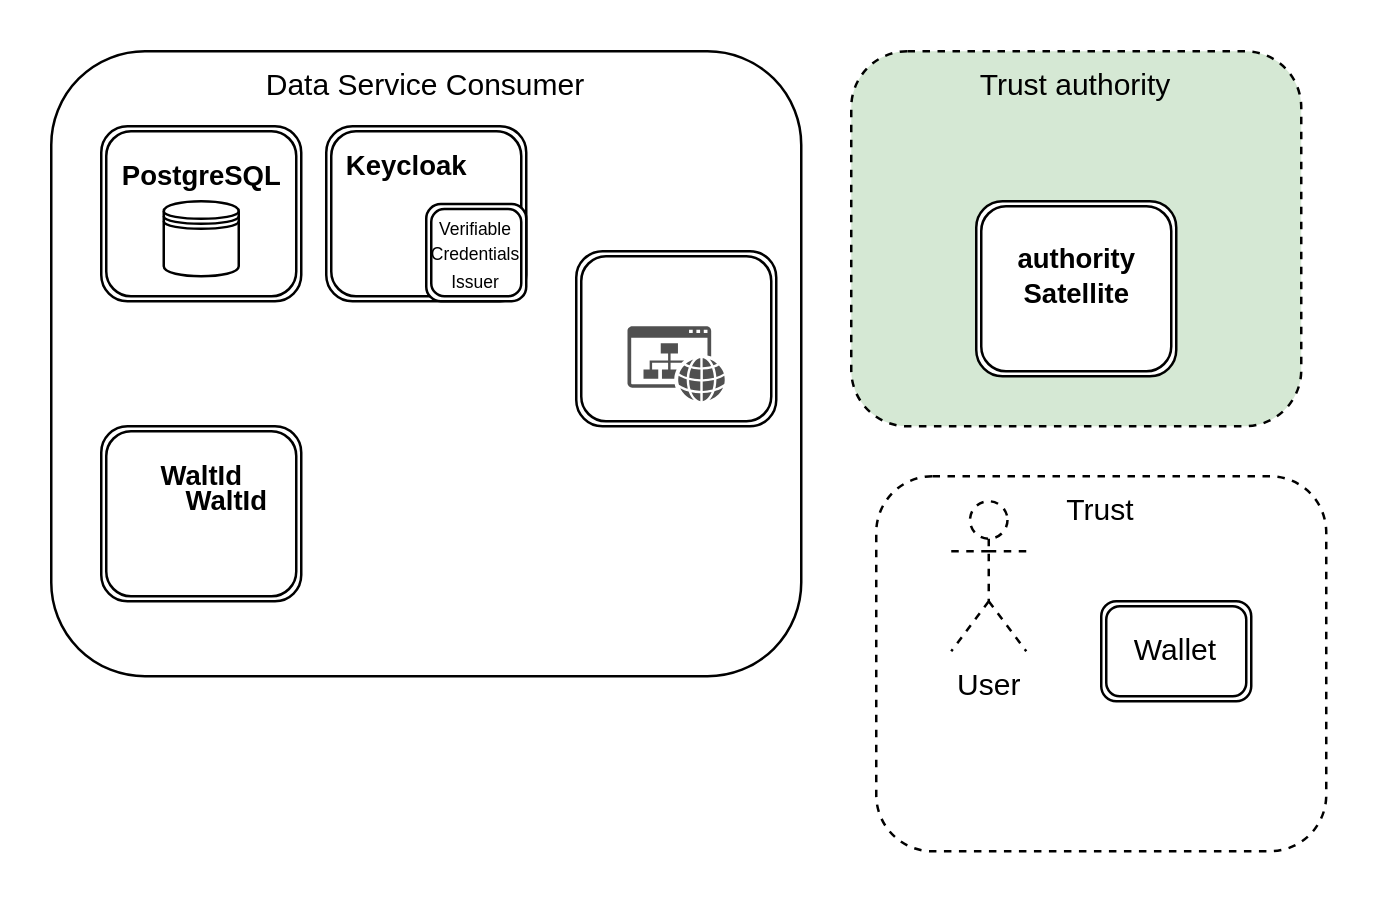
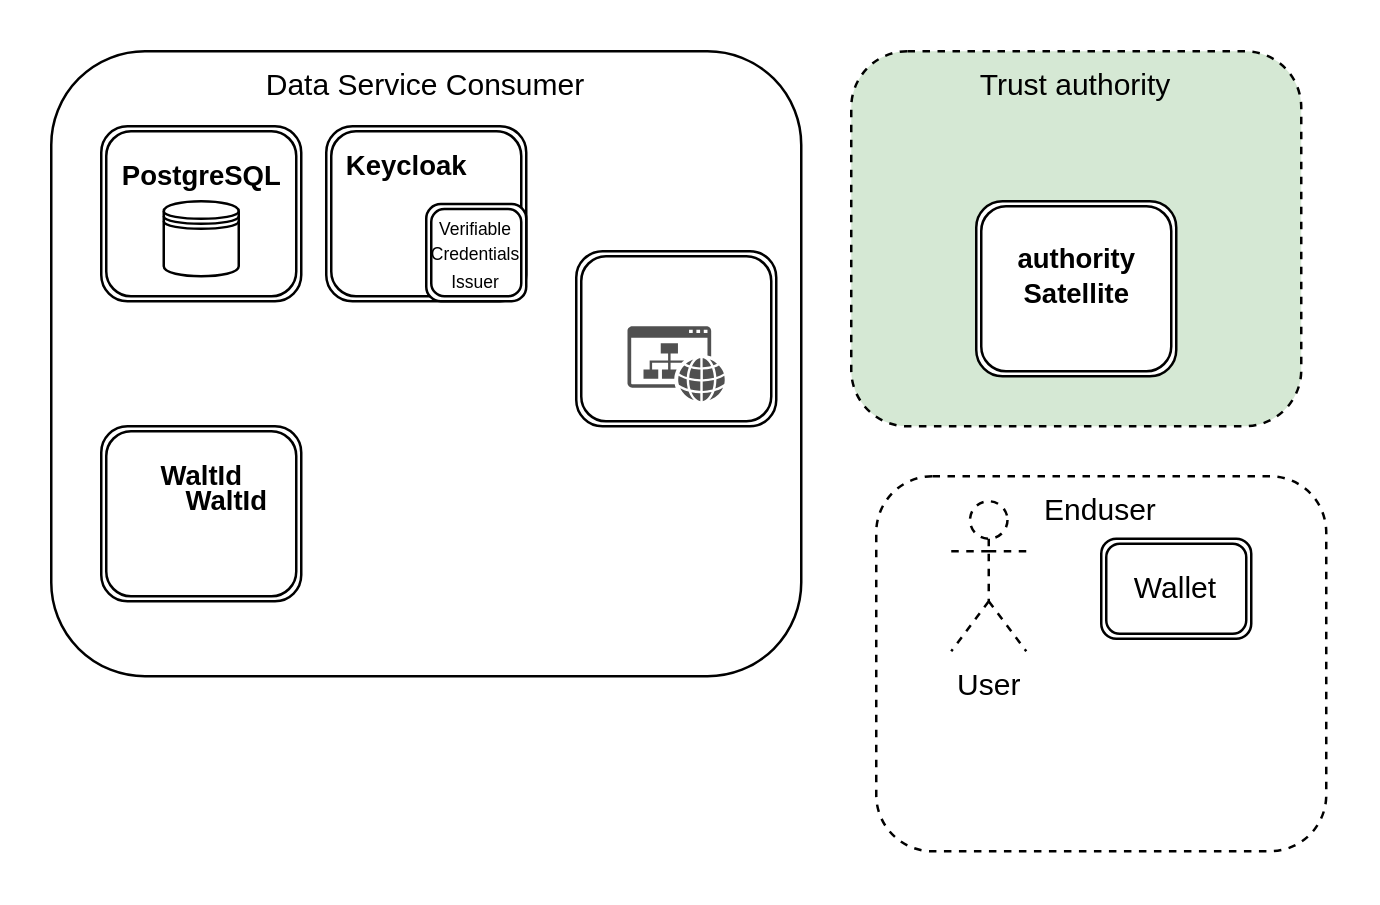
(1101, 512) -> (1101, 512)
(1176, 651) -> (1176, 589)
